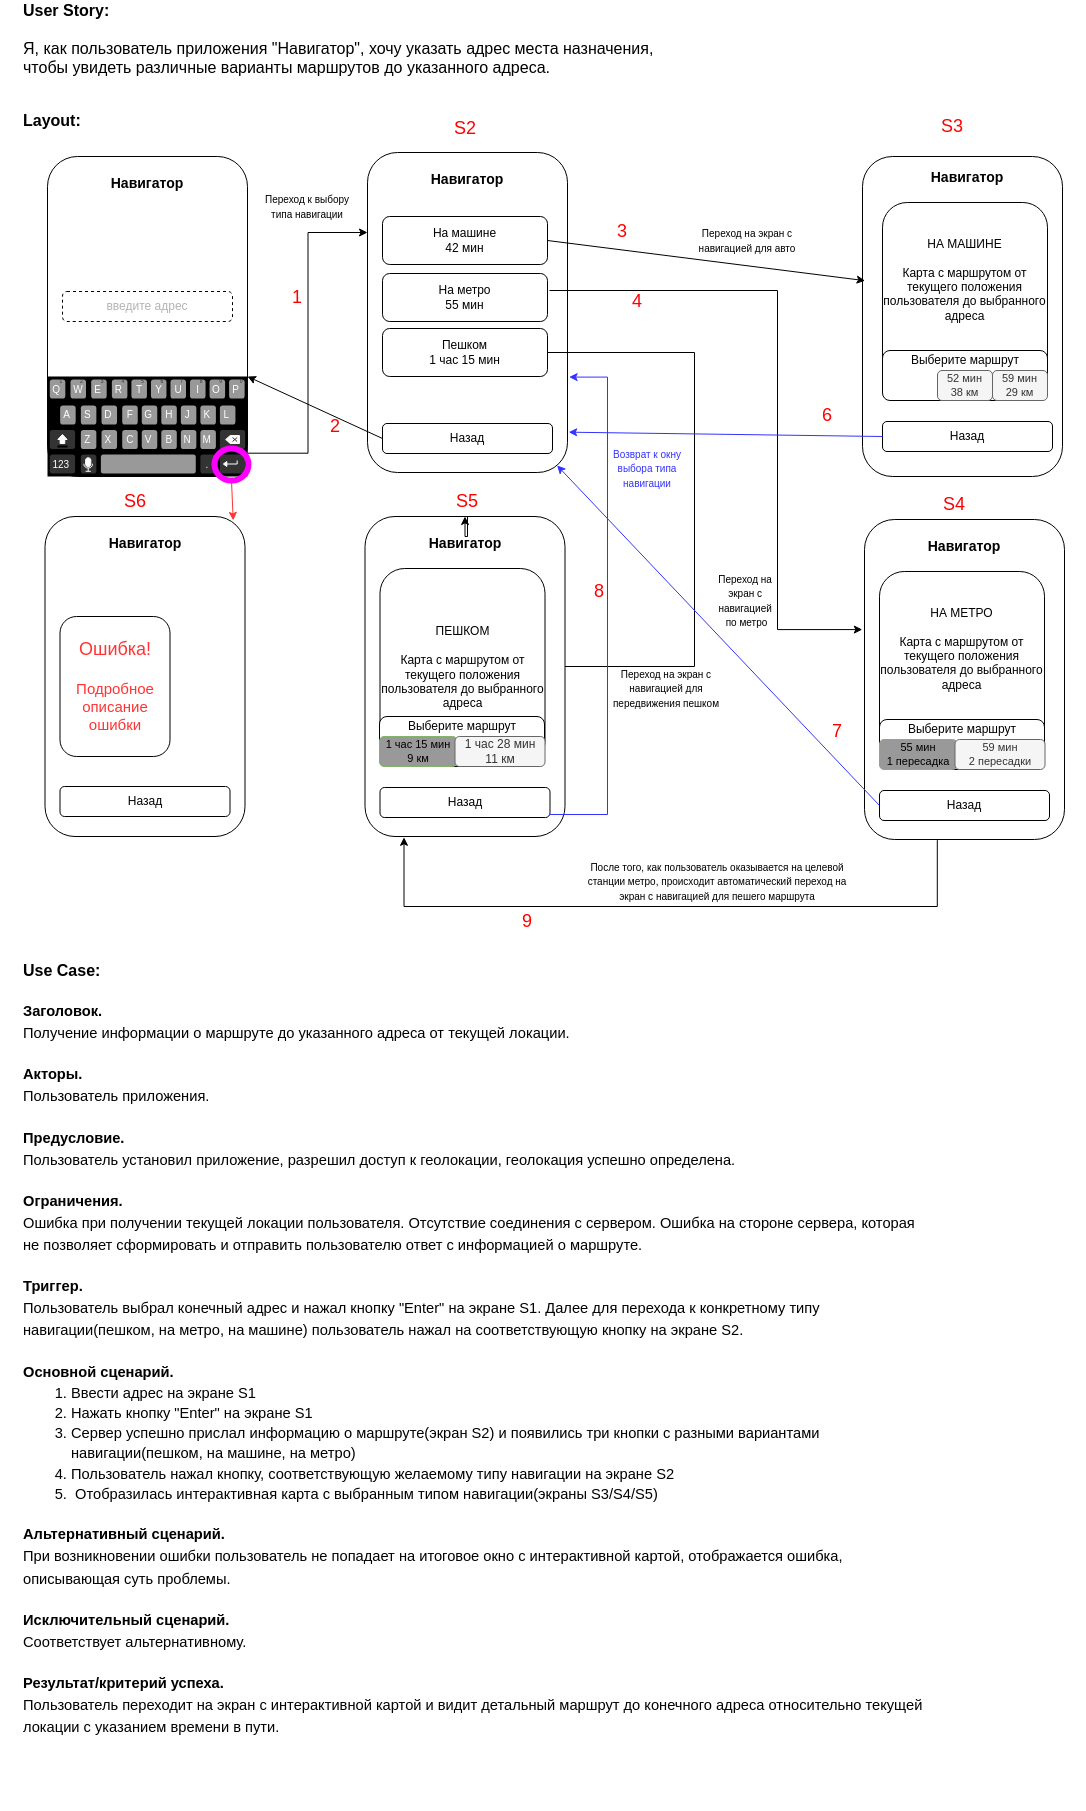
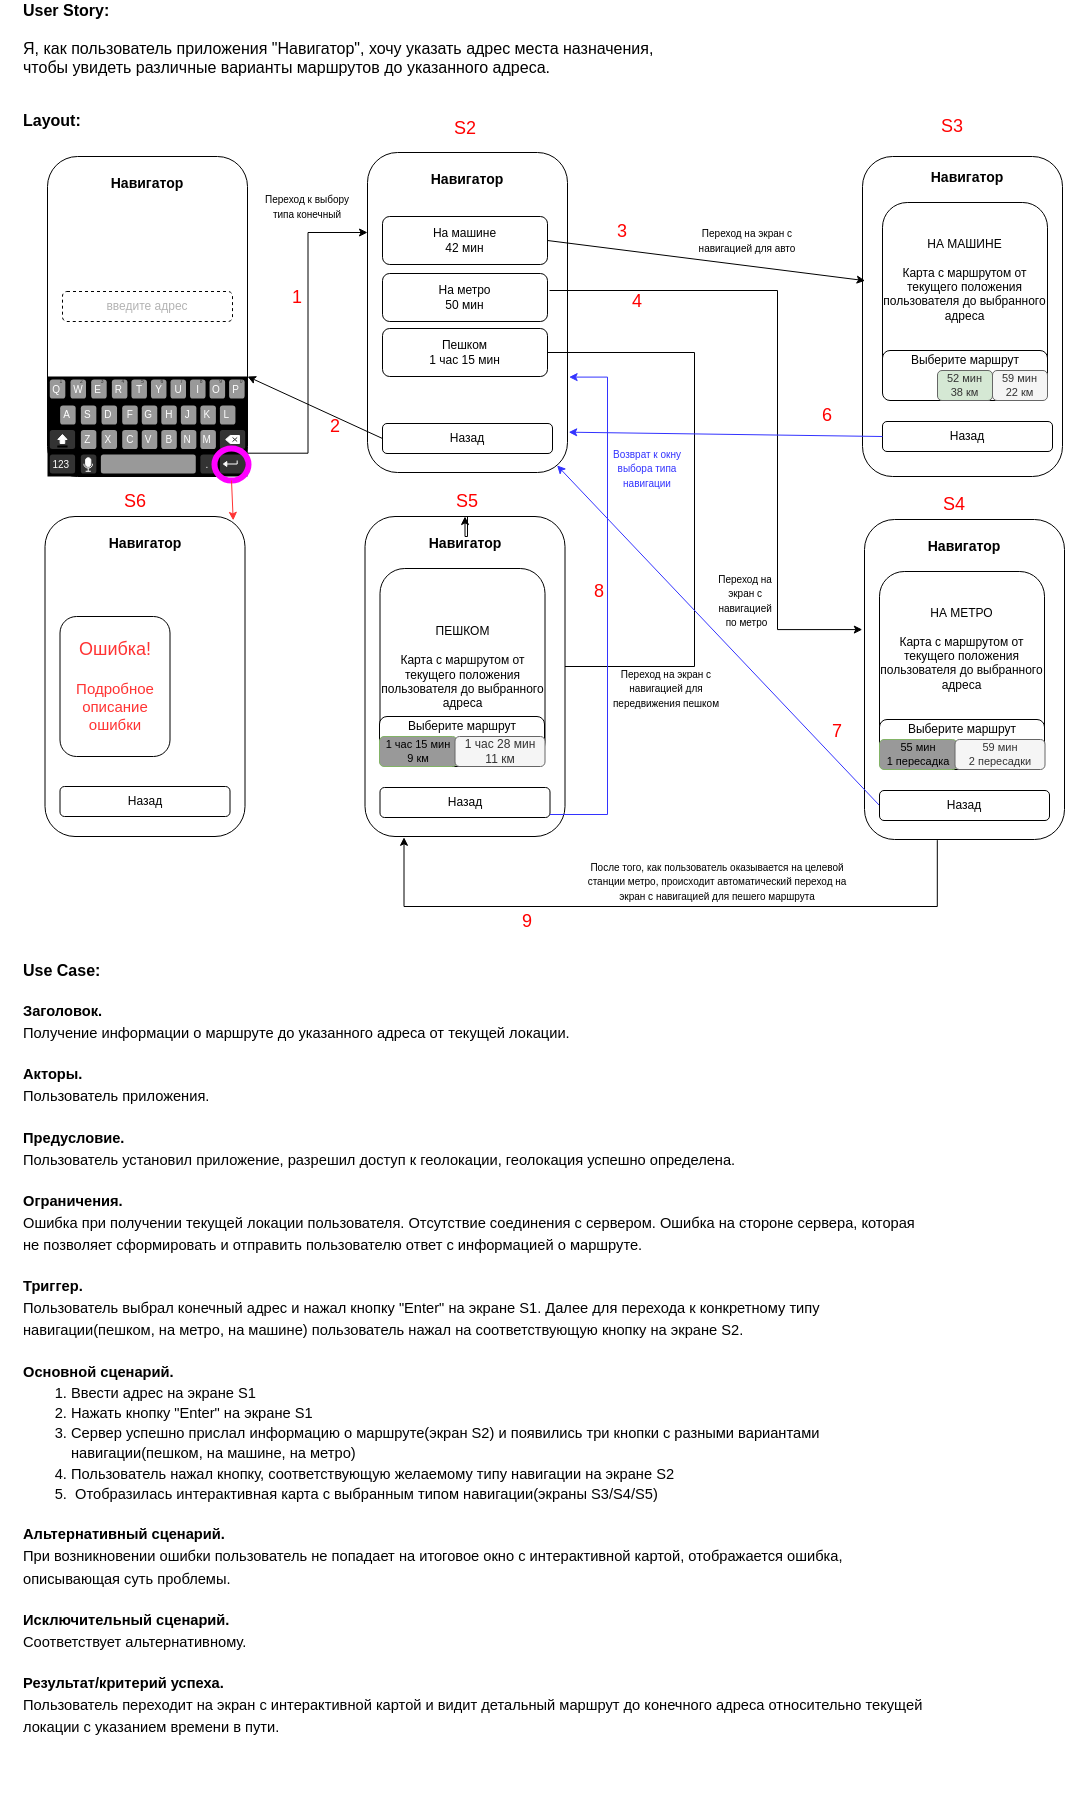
(308, 207) -> (308, 207)
(465, 298) -> (465, 298)
(965, 386) -> (965, 386)
(1020, 386) -> (1020, 386)
